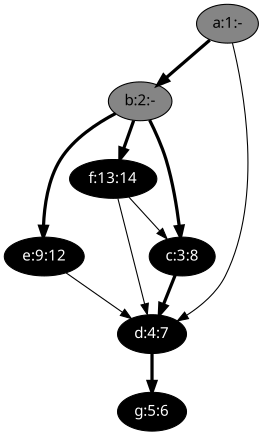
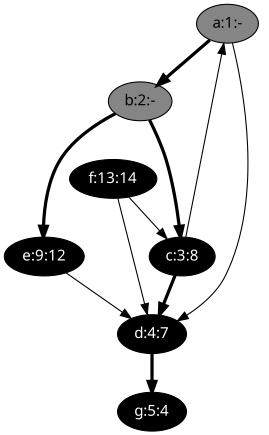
(129, 135) -> none
none -> (204, 146)
(152, 412) -> (152, 412)
